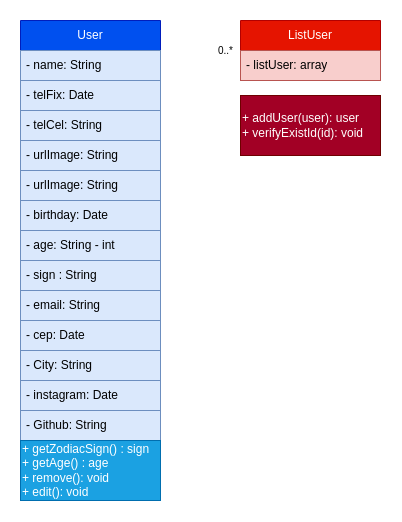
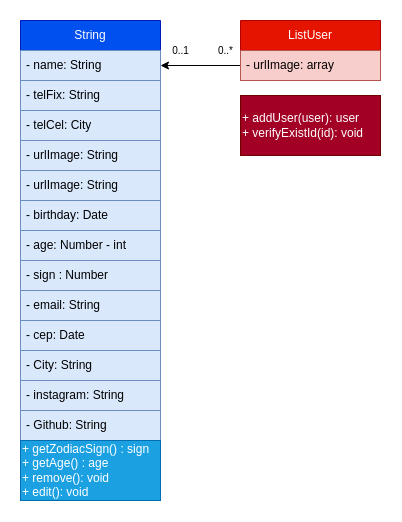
(91, 36) -> (91, 36)
none -> (181, 51)
none -> (203, 66)
(296, 66) -> (297, 66)
(66, 96) -> (71, 96)
(71, 126) -> (64, 126)
(79, 246) -> (81, 246)
(68, 276) -> (69, 276)
(77, 396) -> (83, 396)
